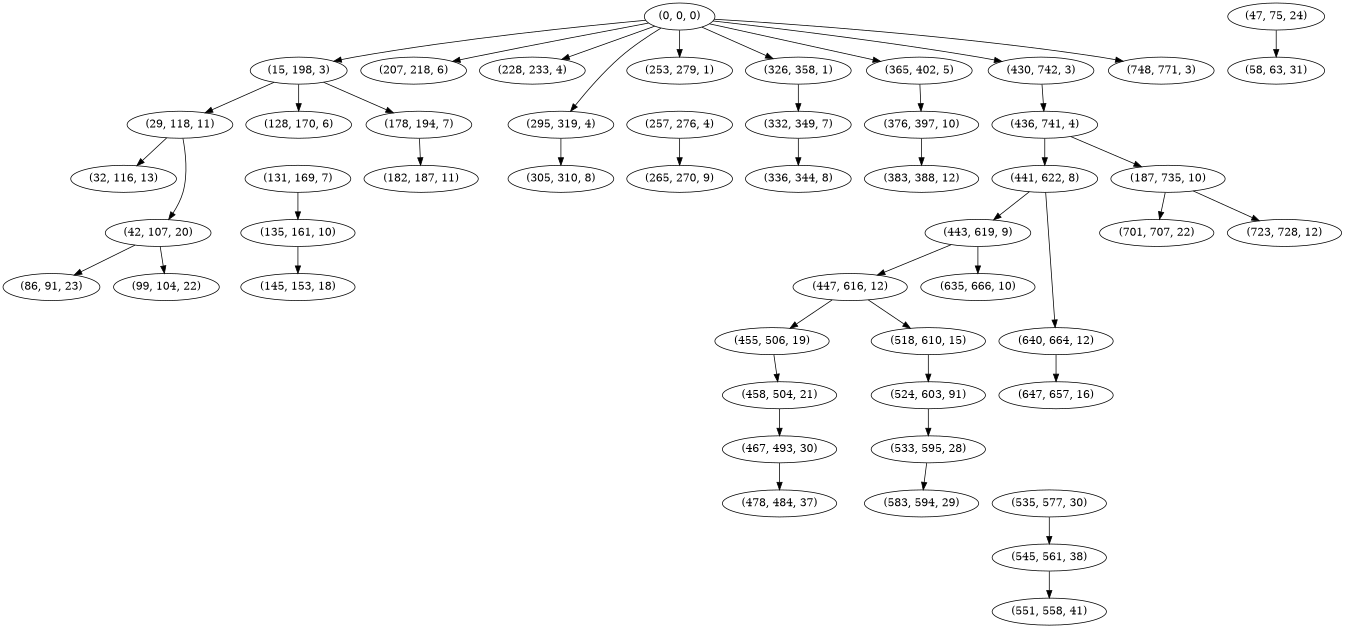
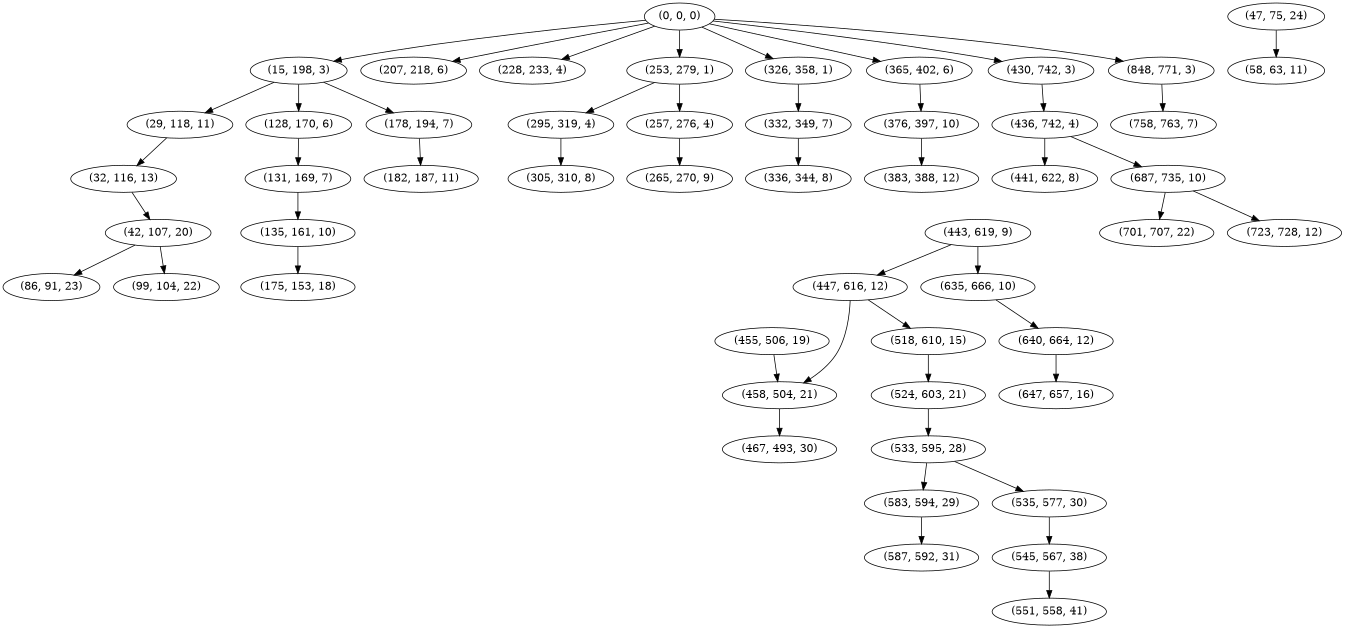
(614, 63) -> (624, 96)
(919, 71) -> (919, 71)
(1161, 71) -> (1161, 71)
(1276, 71) -> (1276, 71)
none -> (680, 94)
(1045, 125) -> (1045, 125)
none -> (1164, 125)
none -> (298, 148)
(186, 177) -> (139, 203)
(1168, 179) -> (1168, 179)
(1015, 203) -> none
(1050, 256) -> (1014, 312)
(298, 287) -> (298, 287)
(814, 312) -> (841, 345)
(928, 395) -> (928, 395)
none -> (986, 475)
(780, 503) -> none
none -> (922, 558)
(1049, 558) -> (1049, 558)
